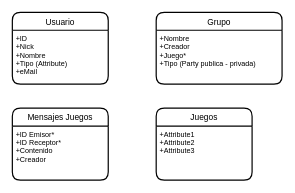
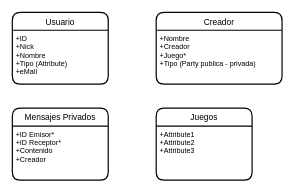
(219, 22) -> (219, 22)
(60, 118) -> (60, 118)
